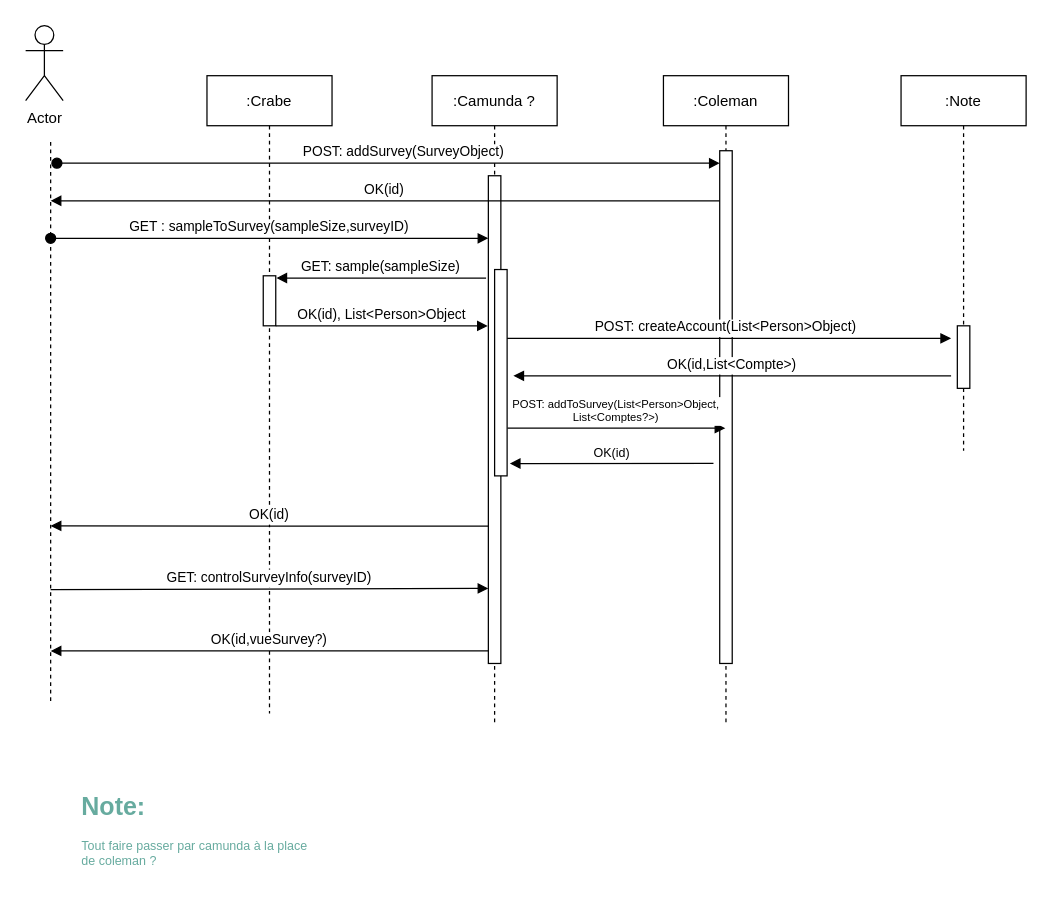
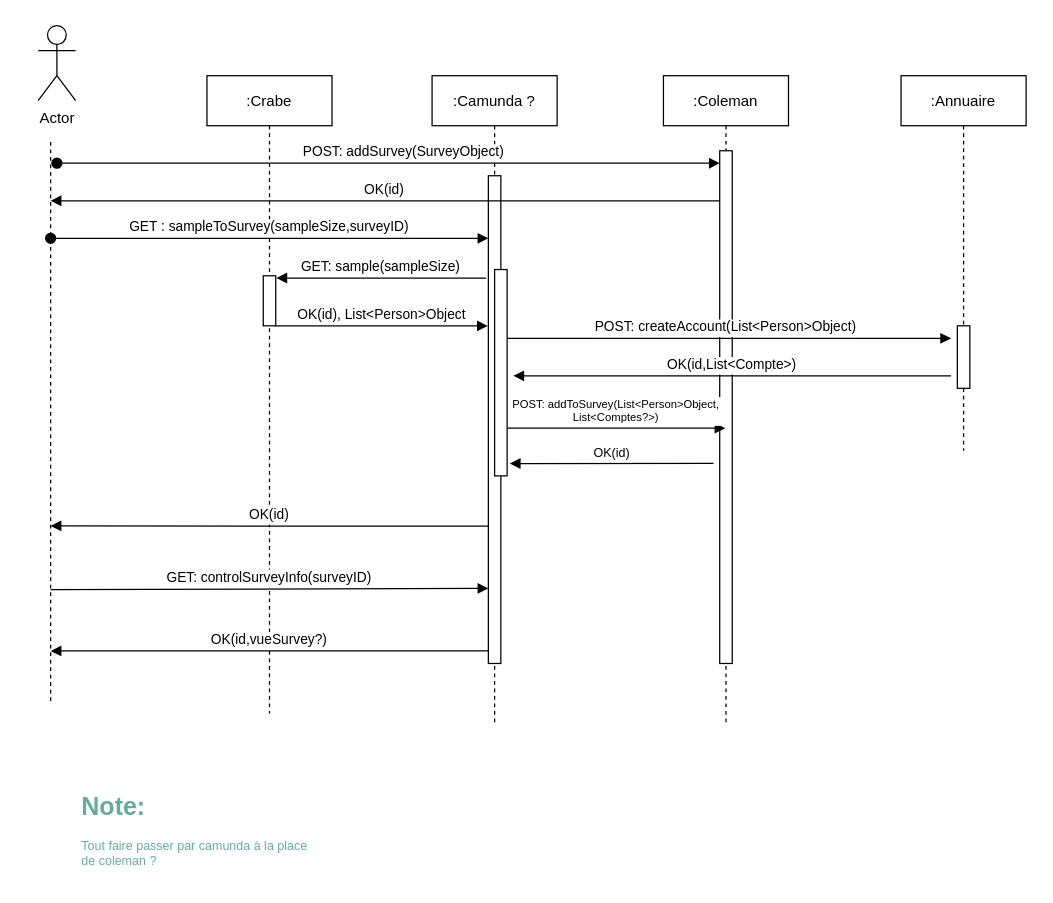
(44, 63) -> (57, 63)
(963, 101) -> (963, 101)
